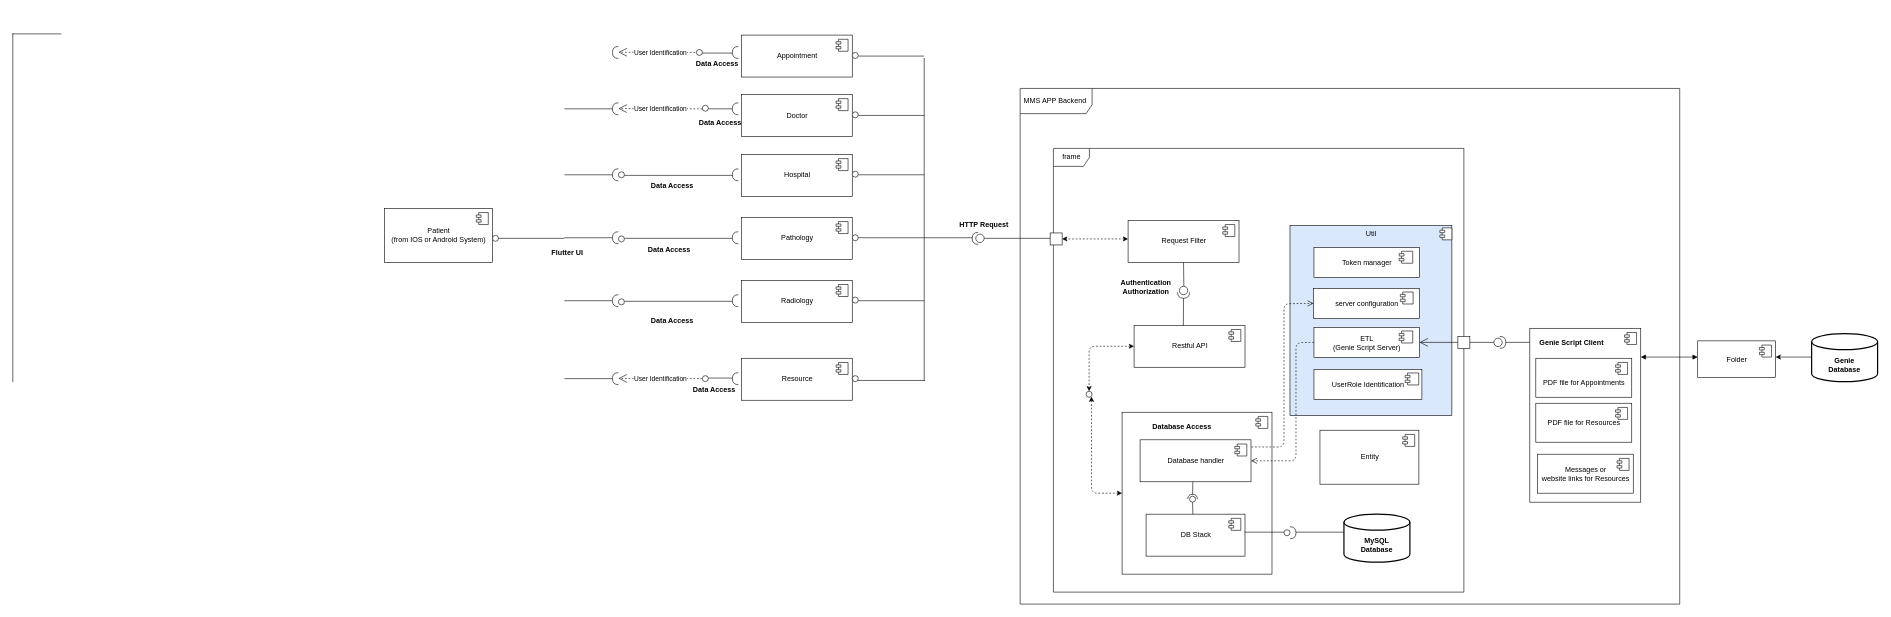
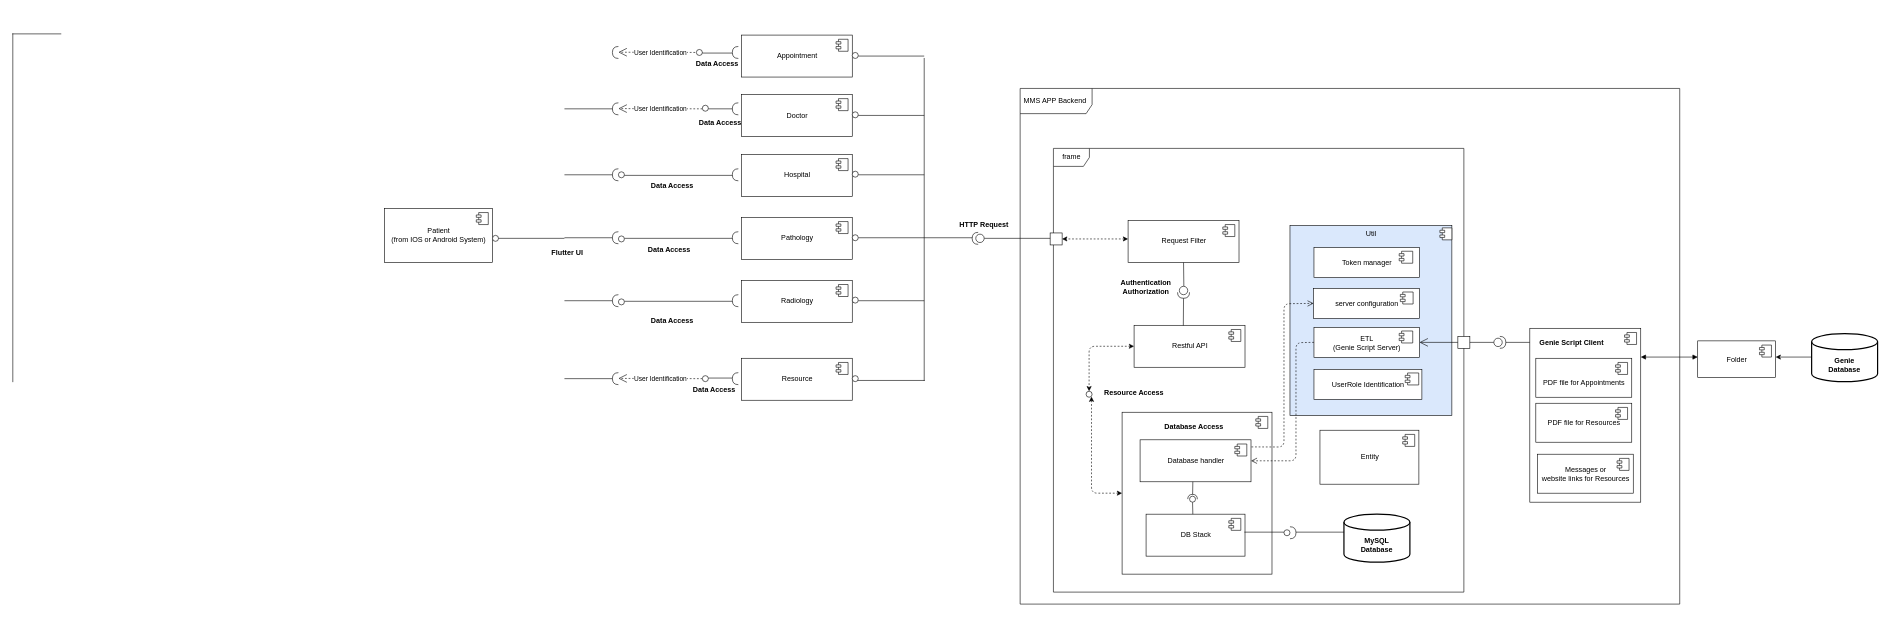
none -> (1134, 393)
(1182, 426) -> (1194, 426)
